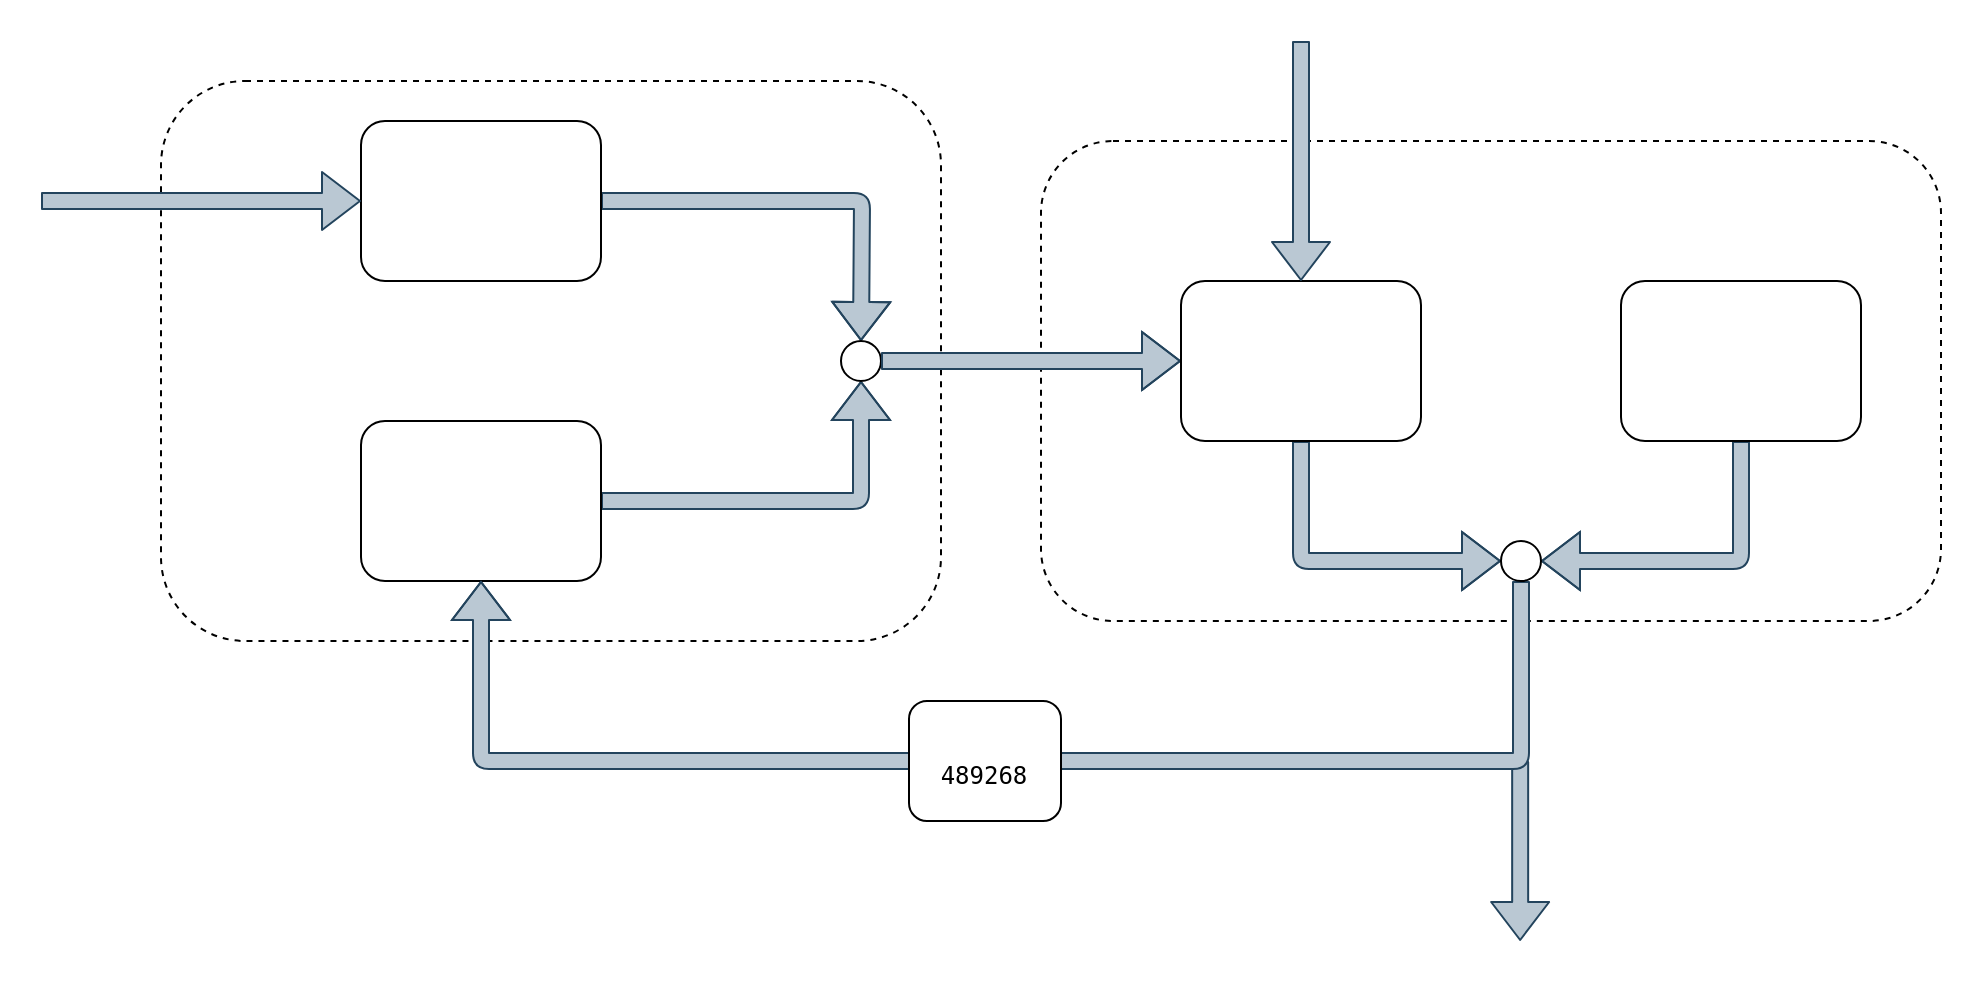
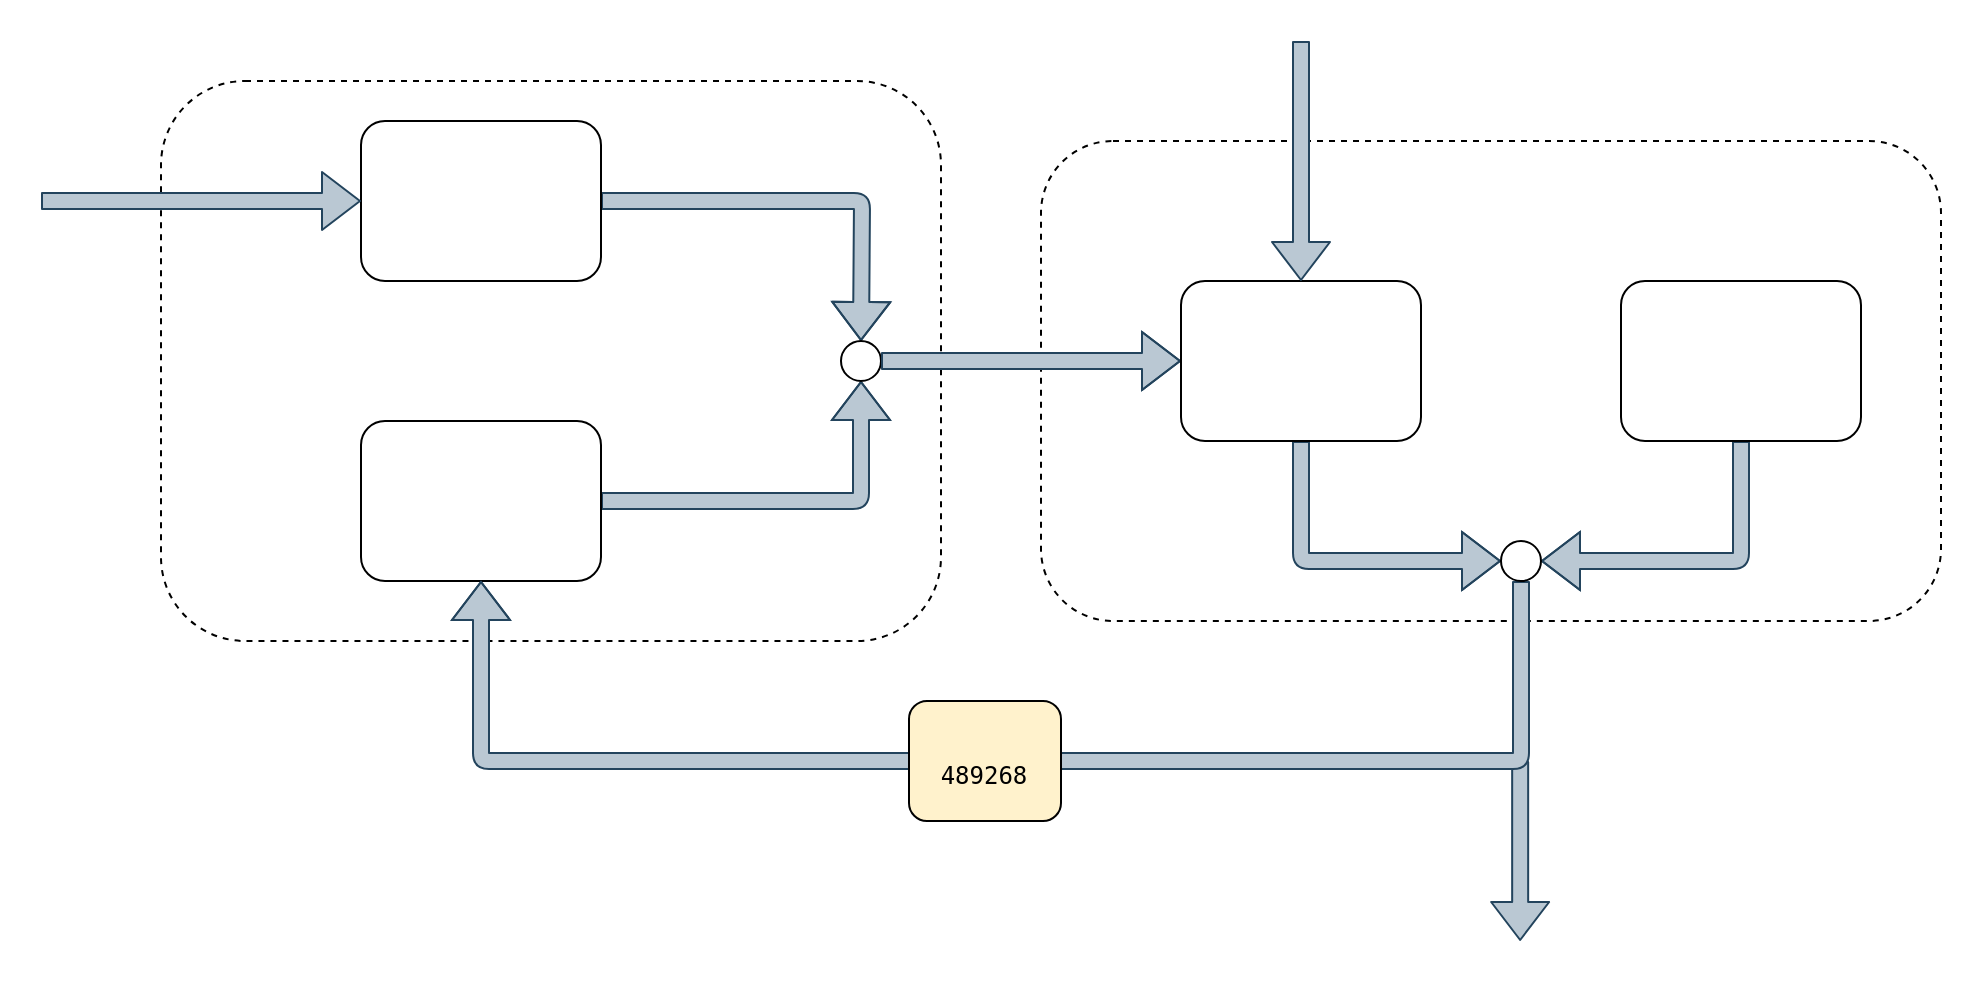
(985, 761) -> (985, 761)
